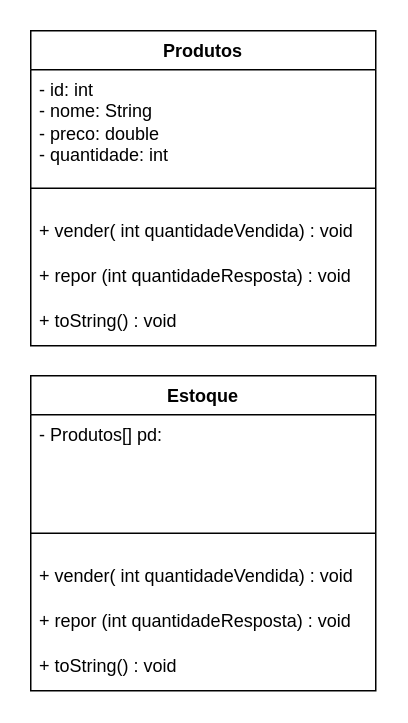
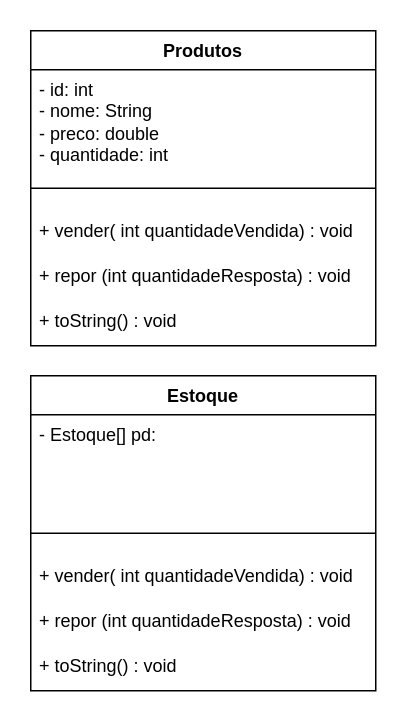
(113, 436) -> (108, 436)
